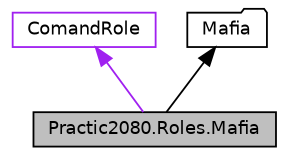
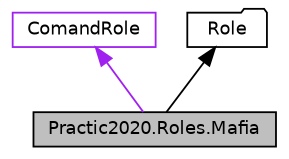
(227, 30) -> (227, 30)
(155, 129) -> (155, 129)
